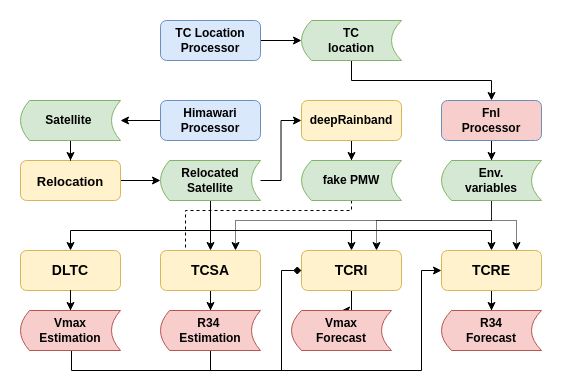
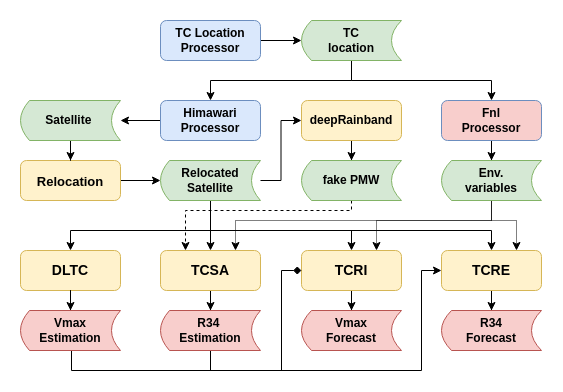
none -> (274, 81)
(186, 245) -> (186, 242)
(342, 331) -> (352, 331)
